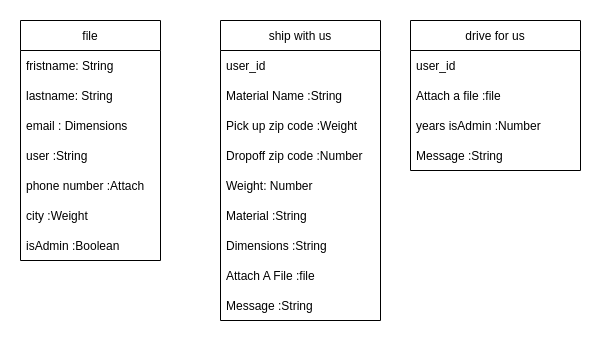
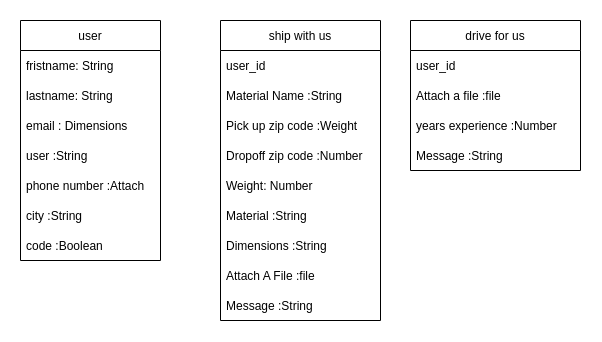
(90, 36) -> (90, 36)
(479, 126) -> (490, 126)
(60, 216) -> (60, 216)
(72, 246) -> (65, 246)
